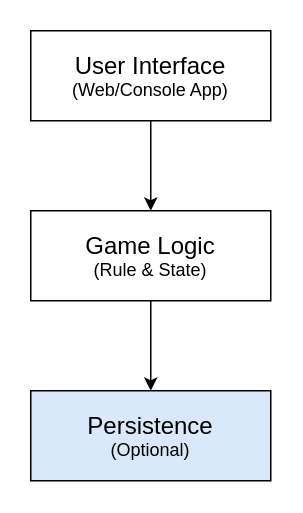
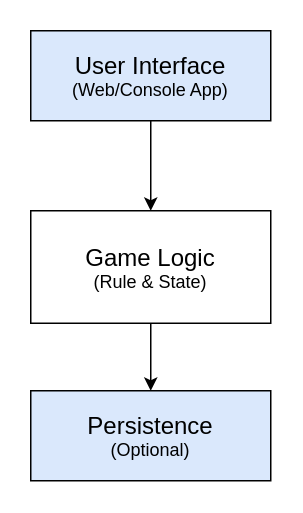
(151, 76) -> (151, 76)
(151, 256) -> (151, 267)
